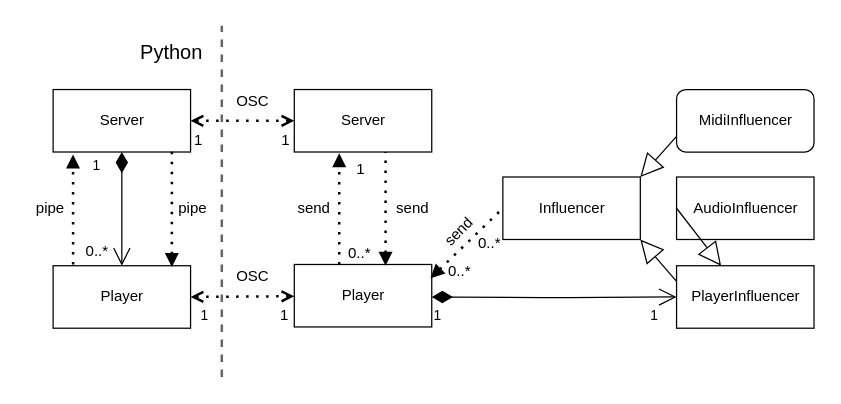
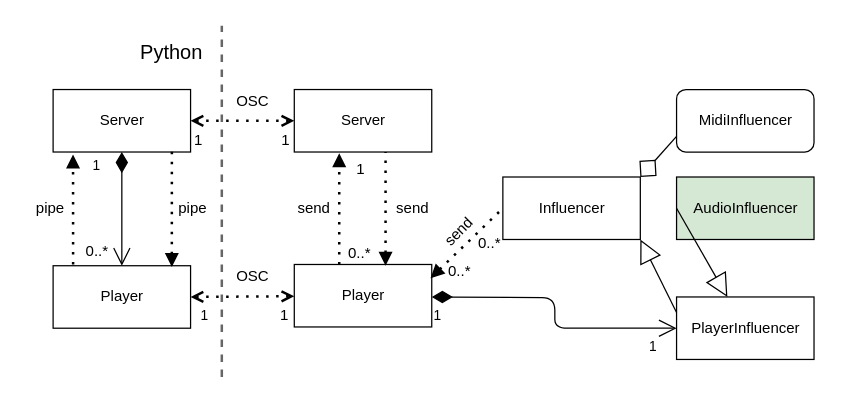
(657, 158) -> (657, 159)
(746, 208) -> (746, 208)
(746, 297) -> (746, 328)
